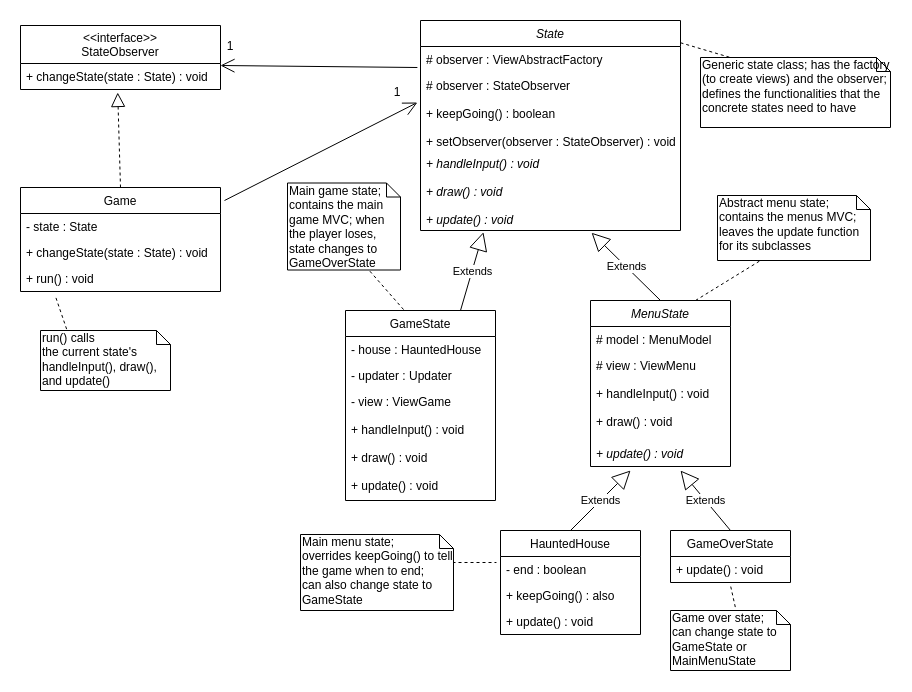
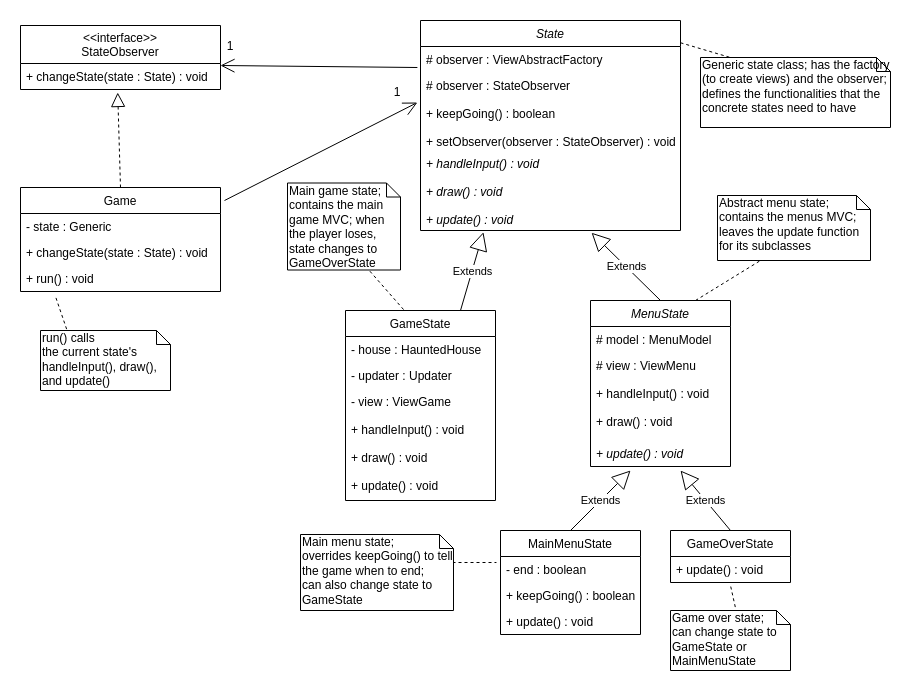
(70, 227) -> (75, 227)
(570, 544) -> (570, 544)
(564, 596) -> (574, 596)
